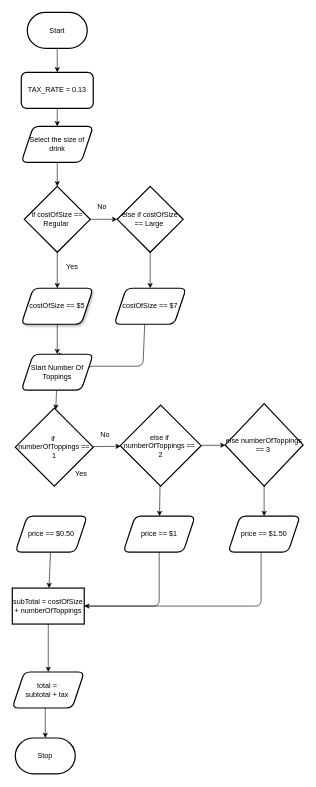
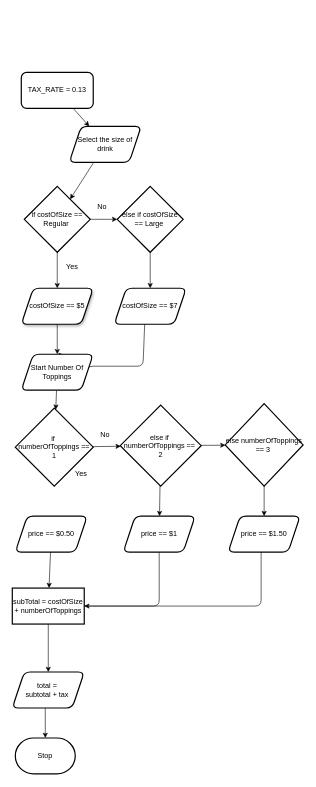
(57, 30) -> none
(57, 66) -> none
(57, 144) -> (105, 144)
